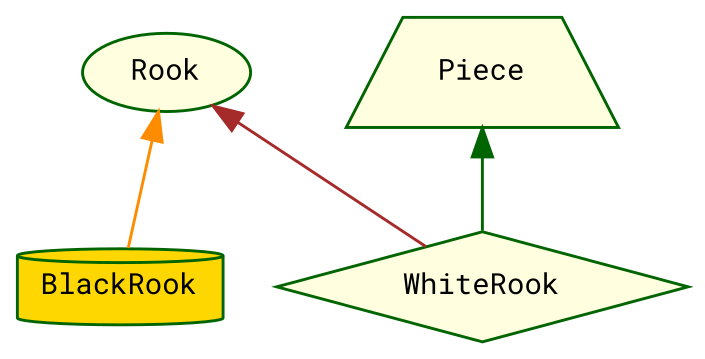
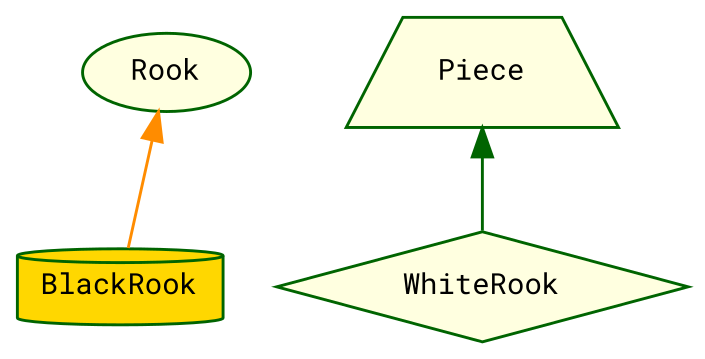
(332, 184) -> none
